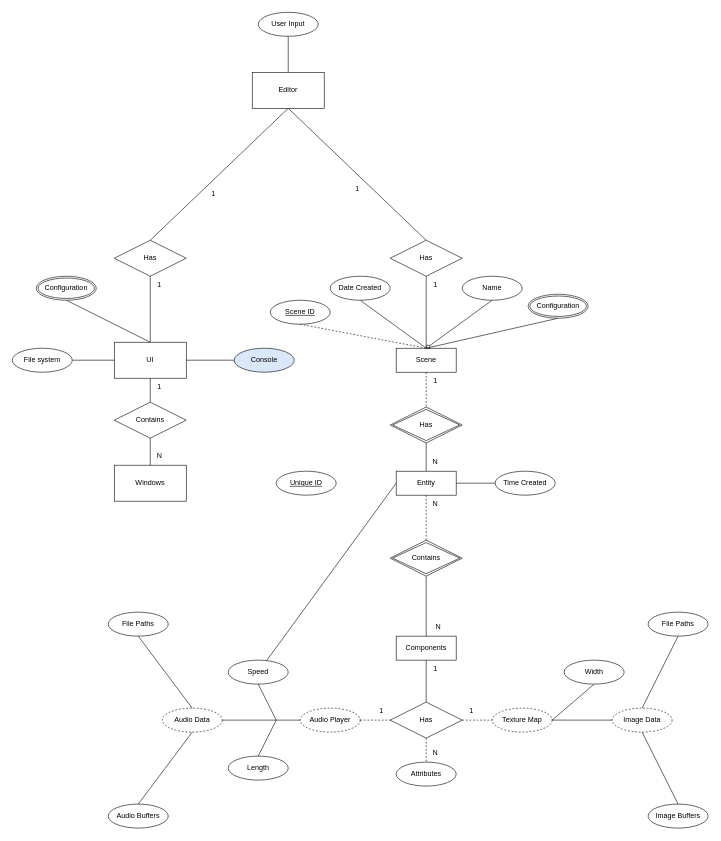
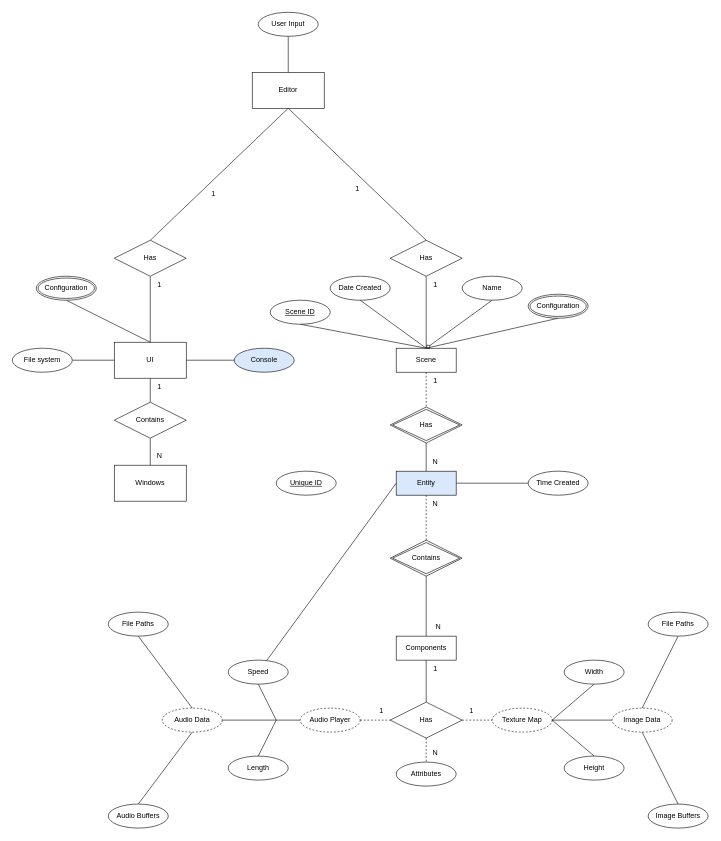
(363, 336) -> (363, 336)
(426, 483) -> (426, 483)
(525, 483) -> (558, 483)
none -> (574, 739)
none -> (594, 768)
